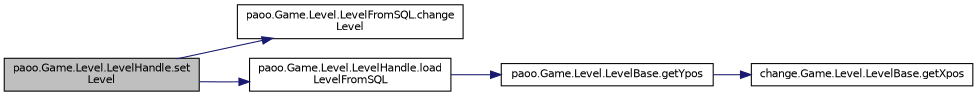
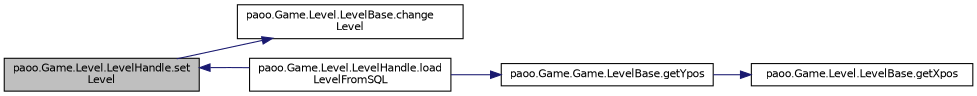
(350, 22) -> (350, 22)
(607, 75) -> (607, 75)
(862, 75) -> (862, 75)
(219, 82) -> (230, 68)
